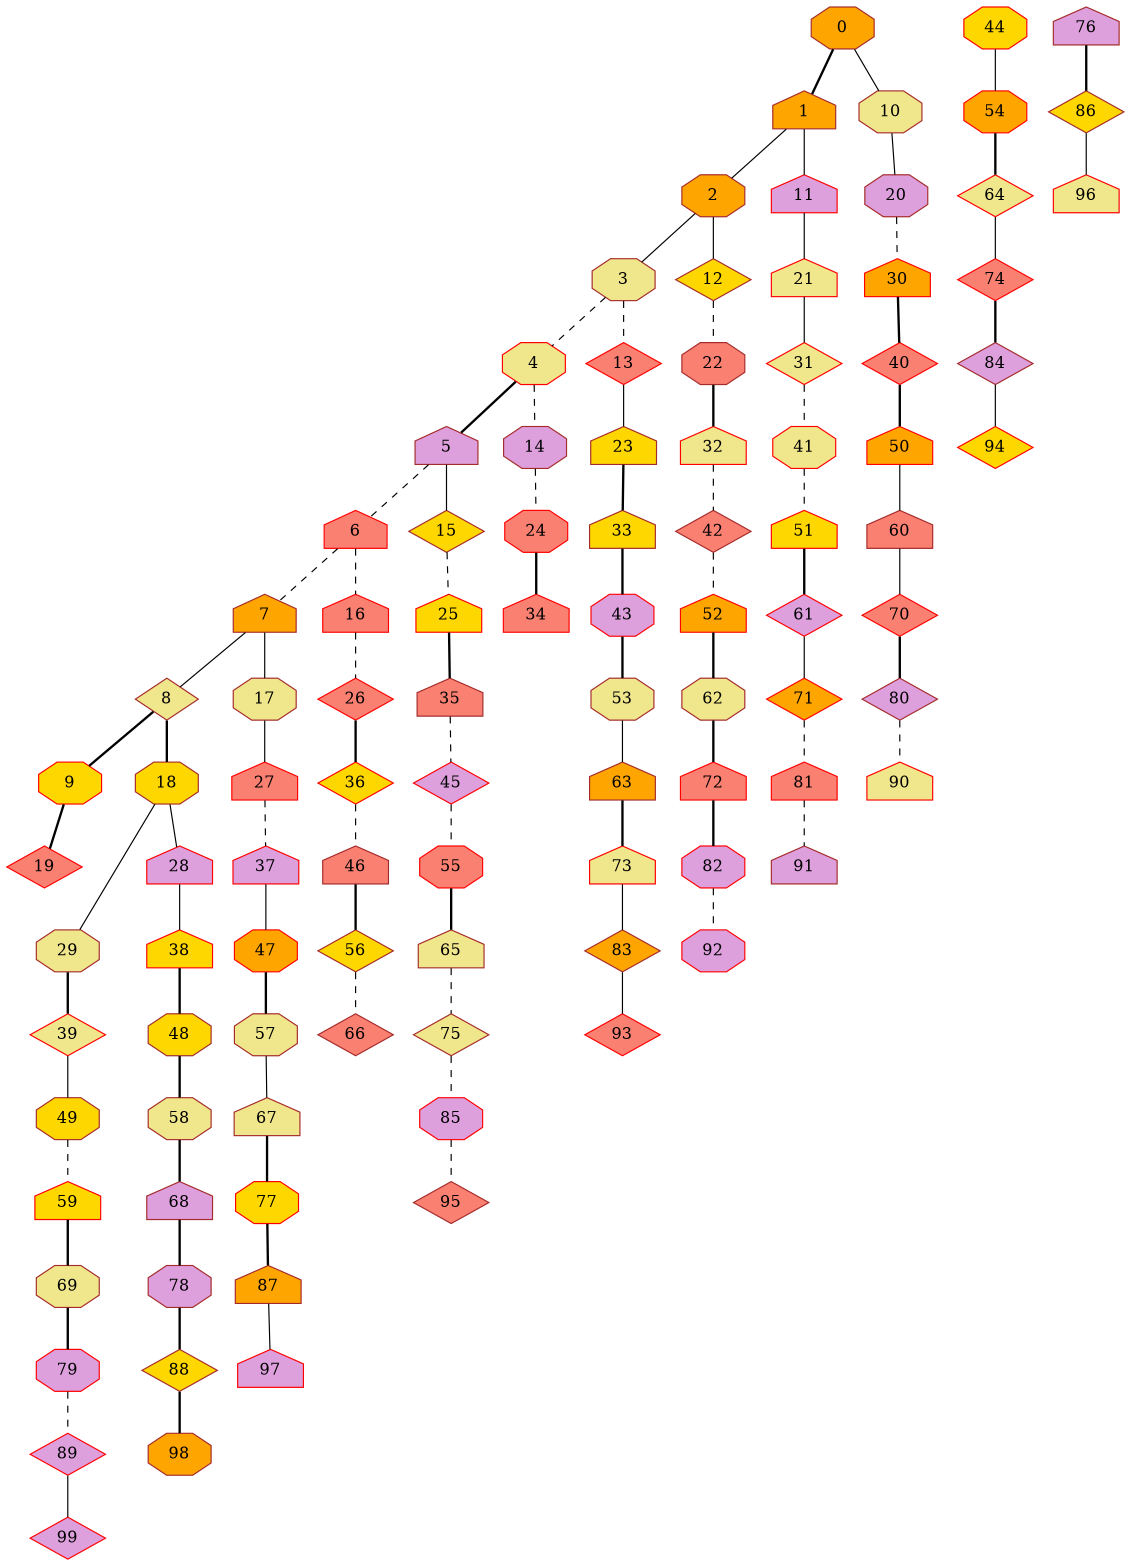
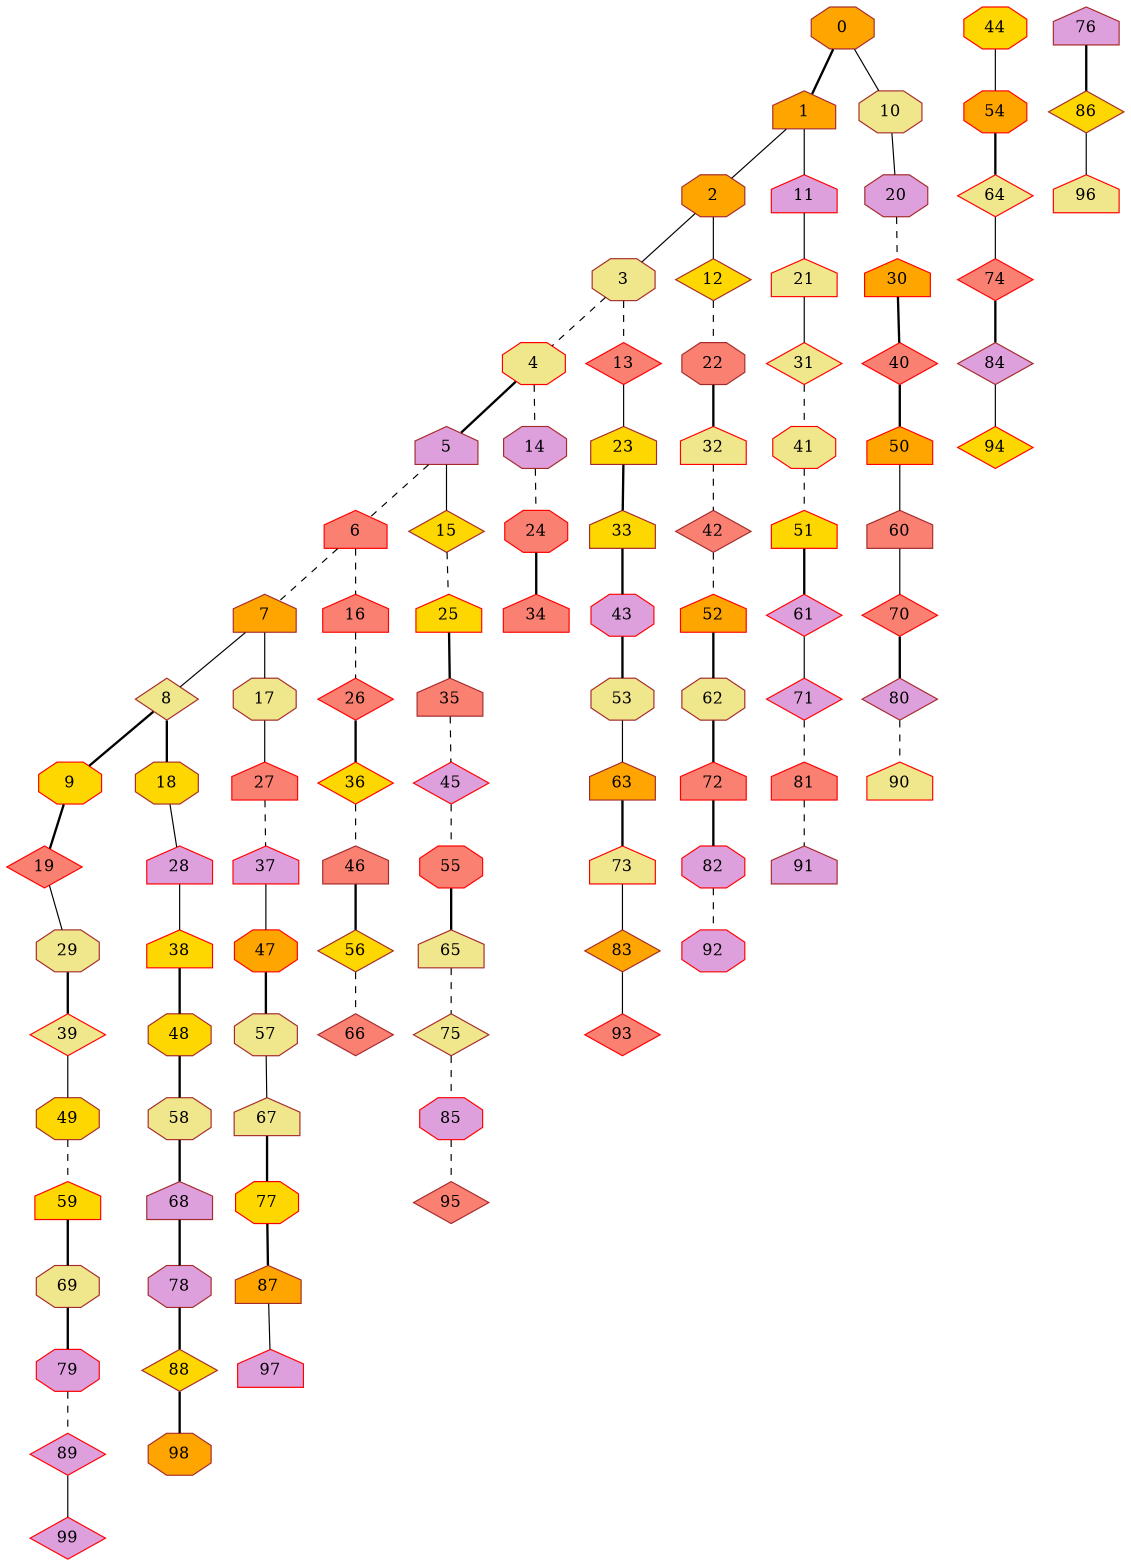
(804, 699) -> (804, 699)
(117, 867) -> (56, 908)
